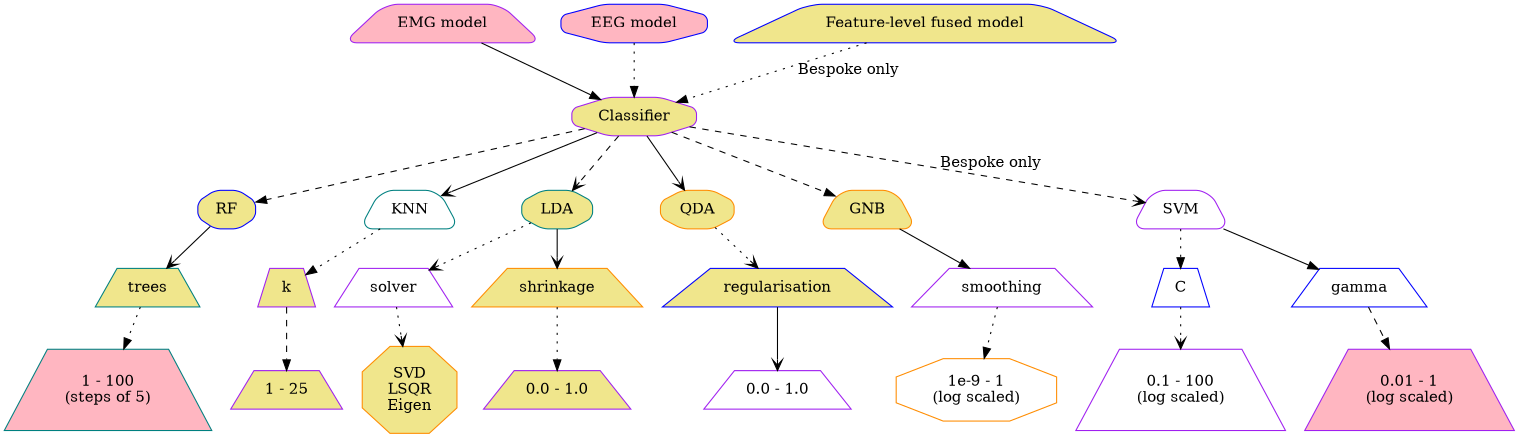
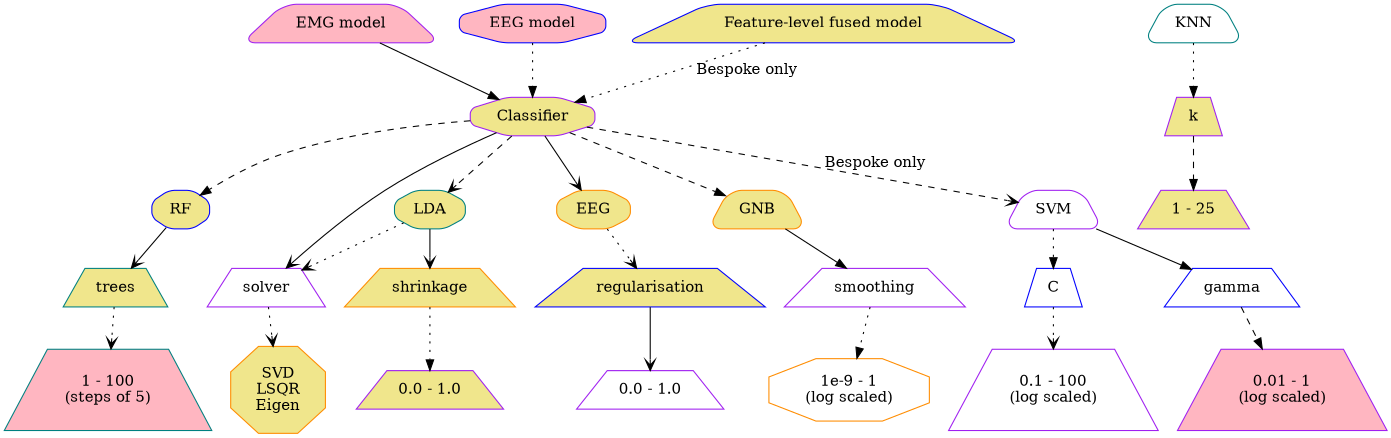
(524, 162) -> (390, 188)
(697, 210) -> (594, 210)
(134, 323) -> (113, 323)
